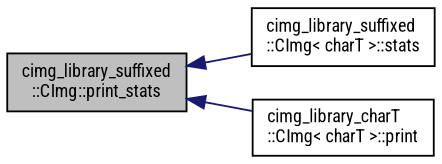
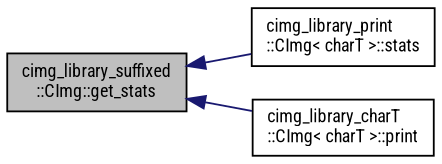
(343, 37) -> (343, 37)
(97, 82) -> (97, 82)
